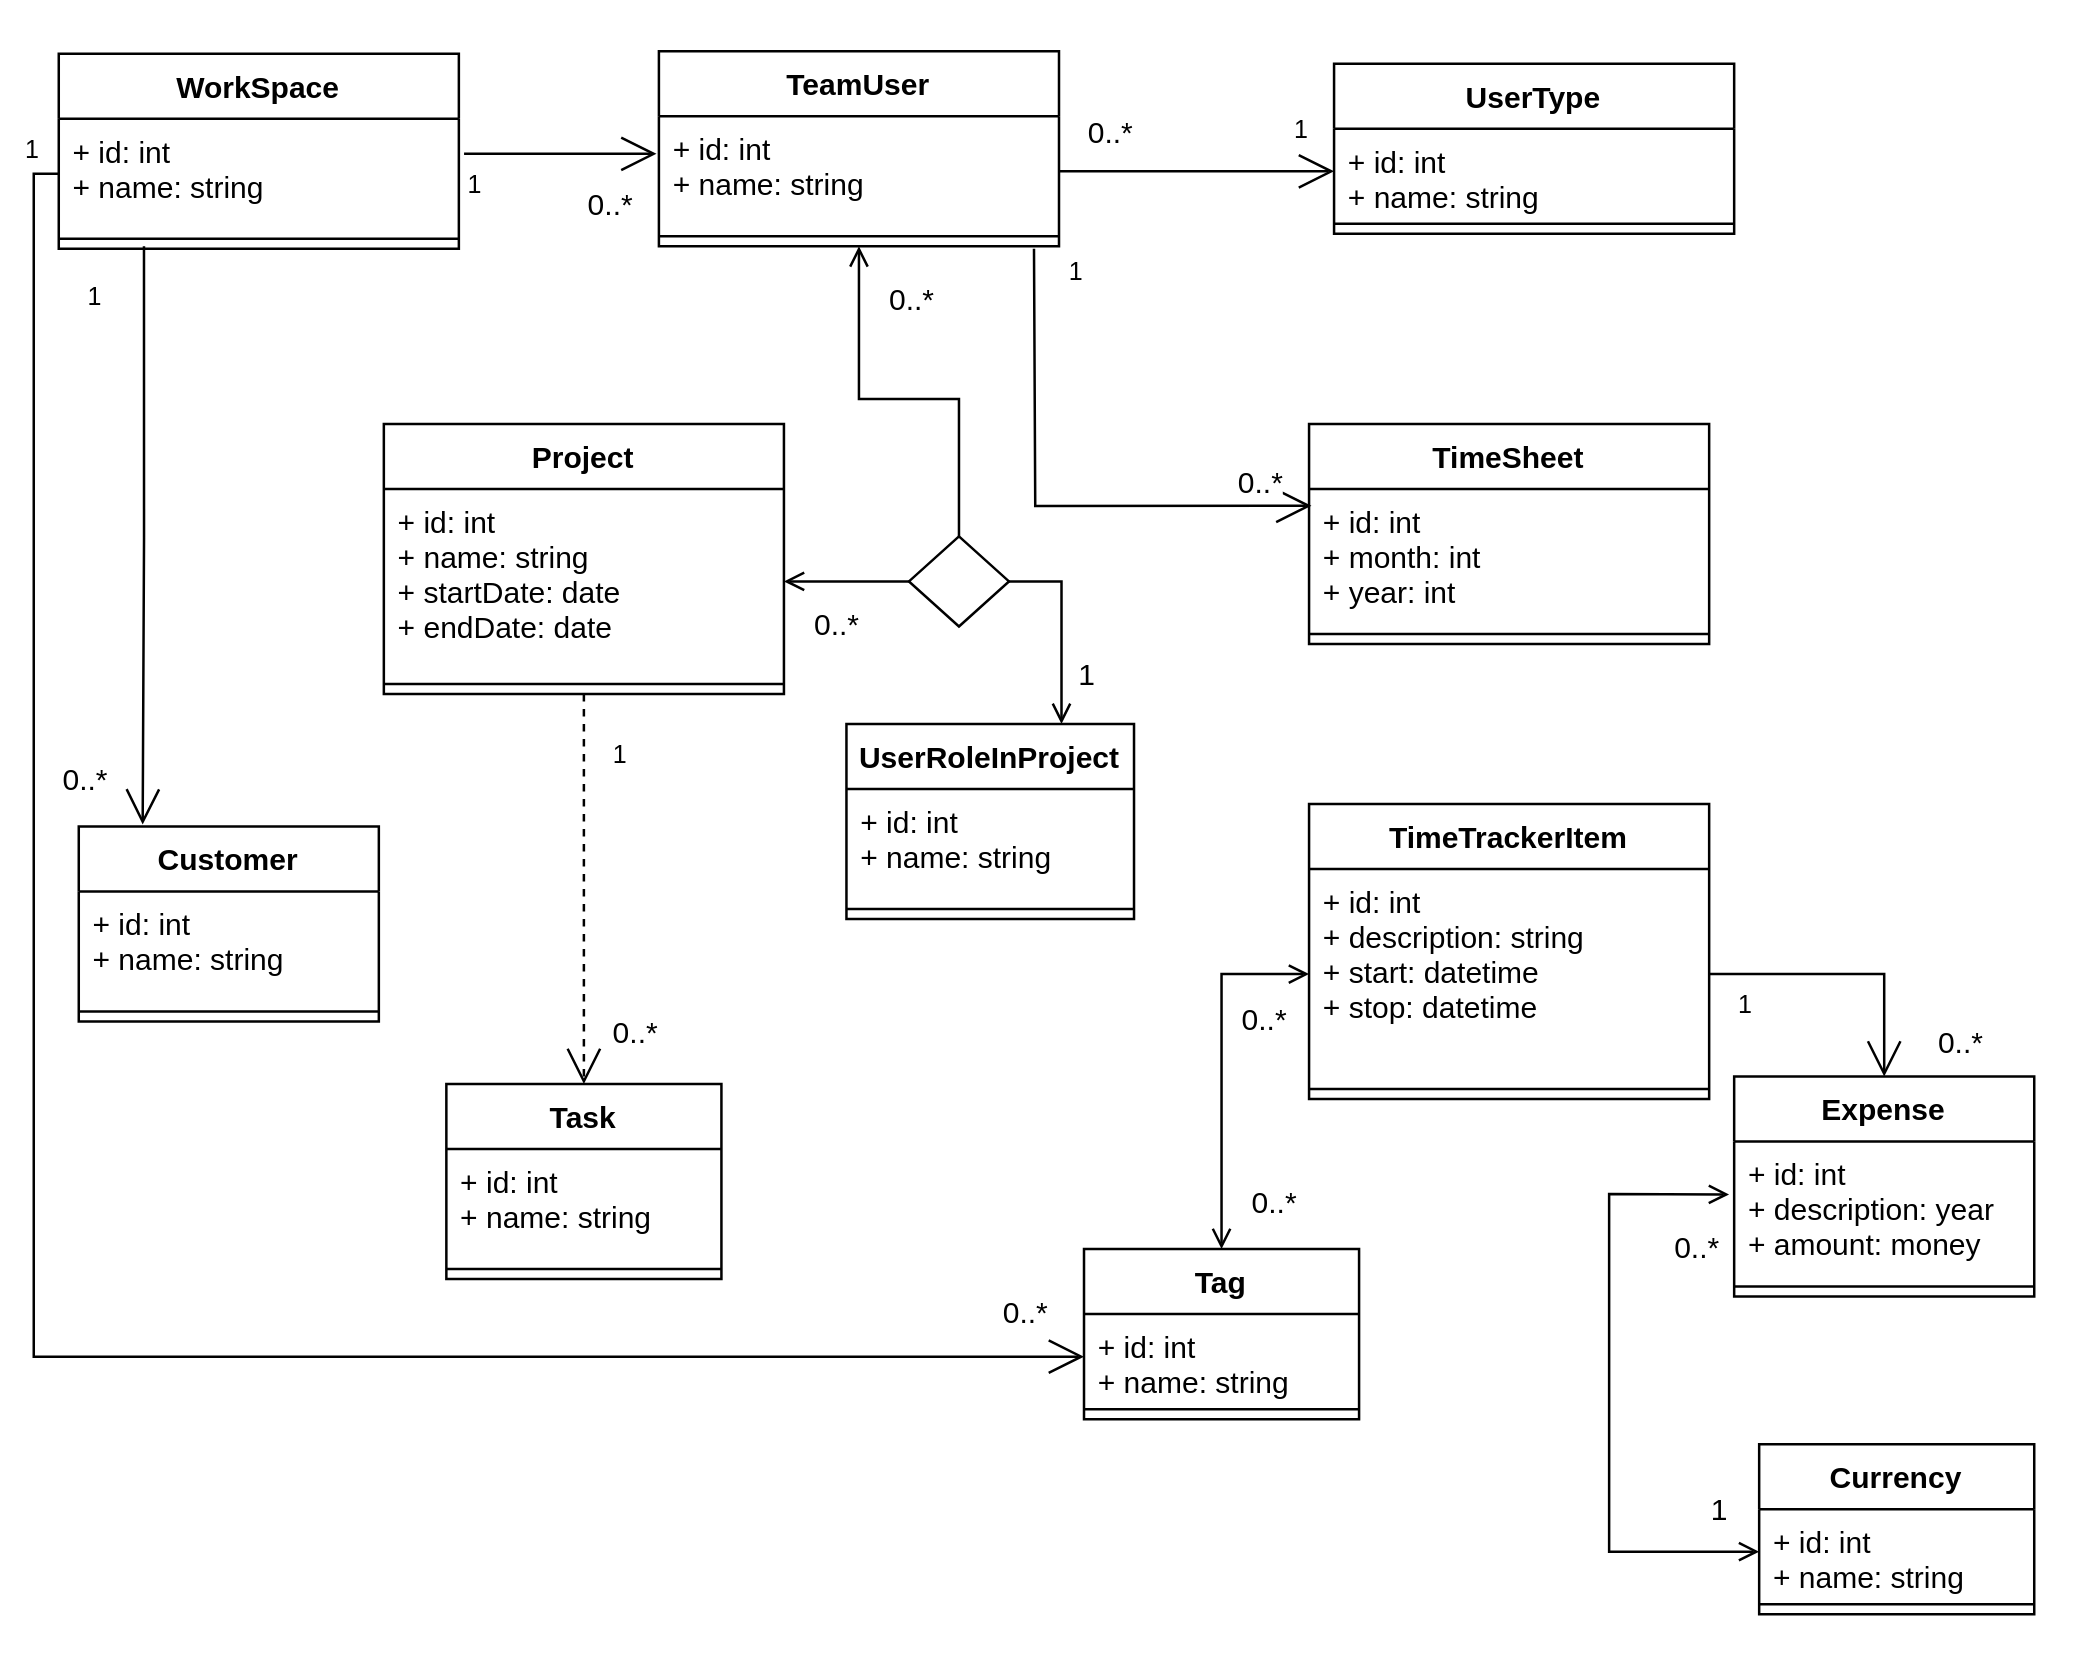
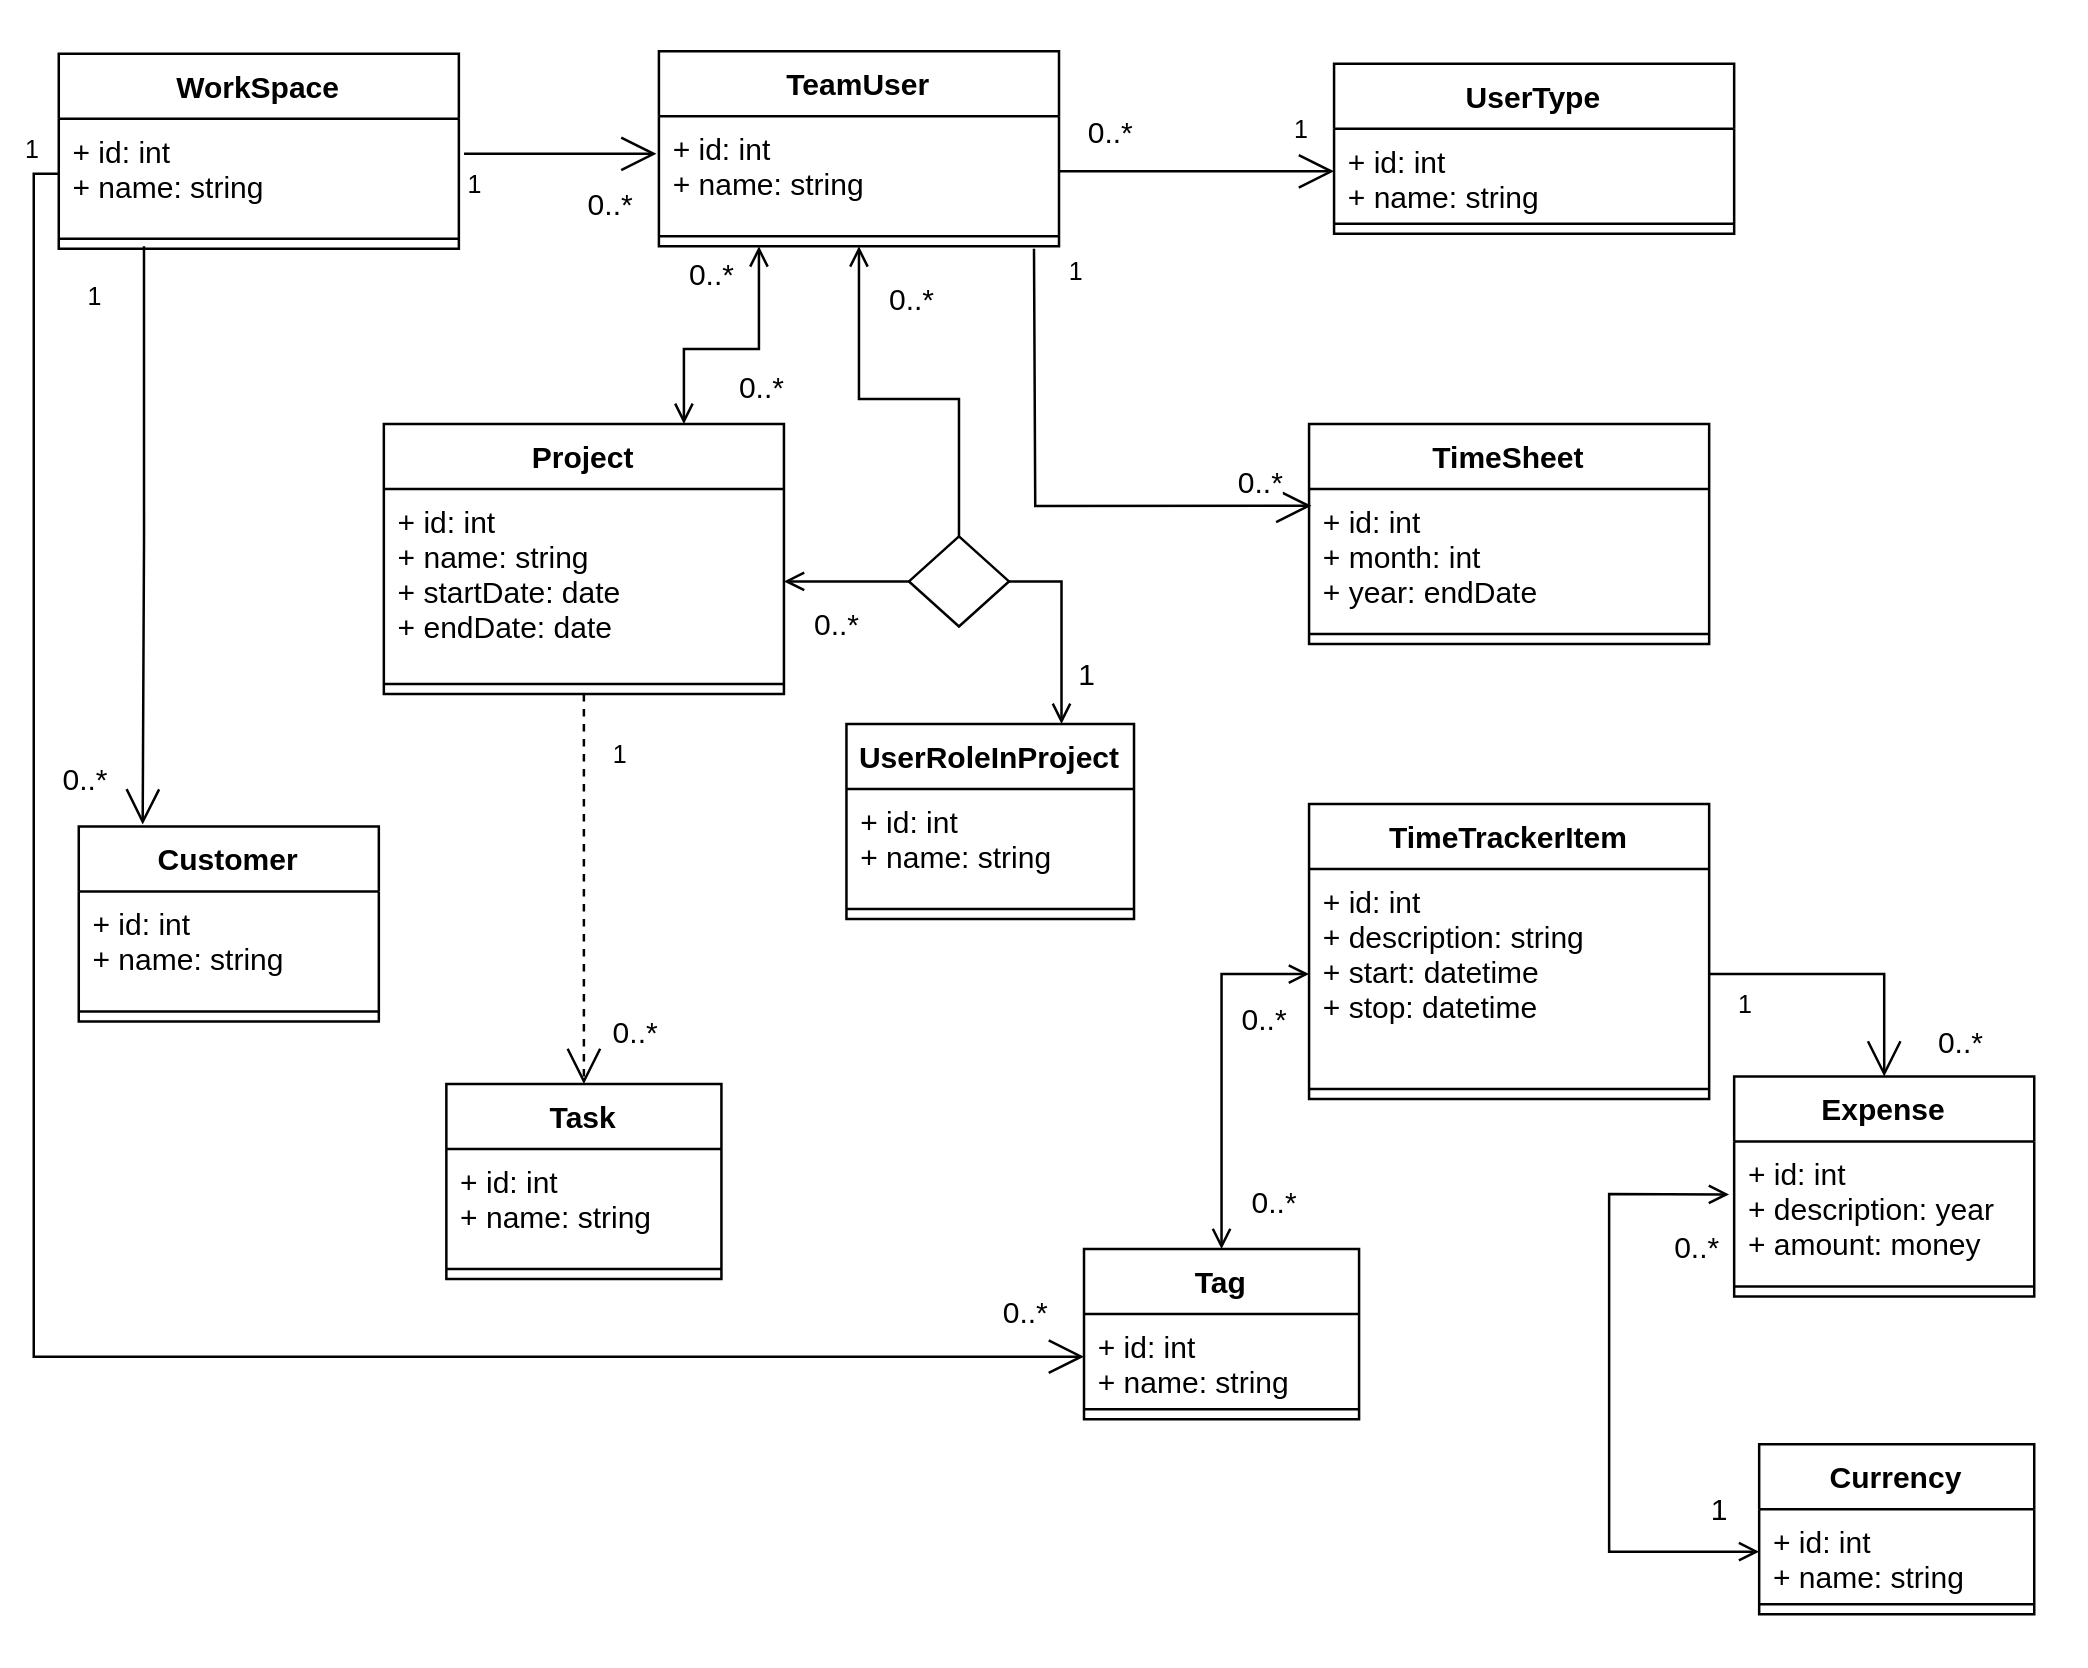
none -> (735, 349)
(1379, 523) -> (1379, 523)
